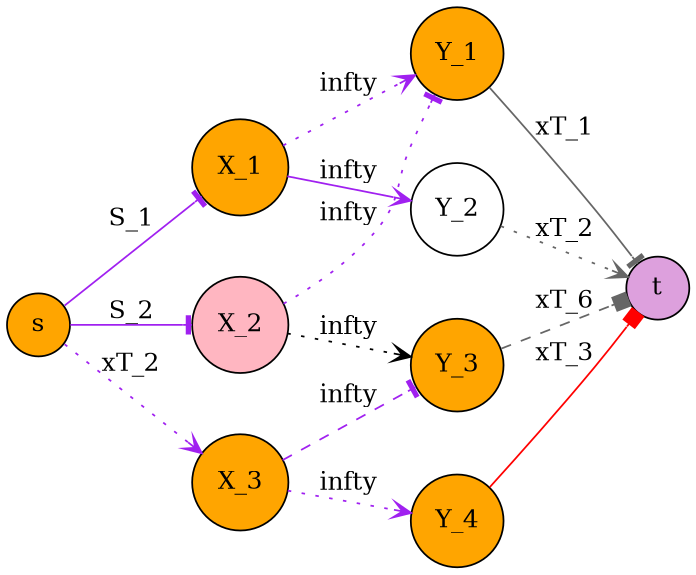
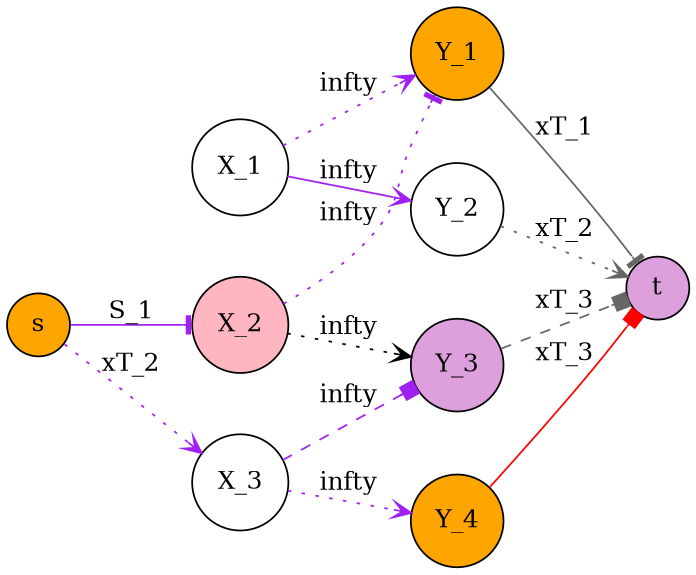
(240, 167) -> (240, 167)
(130, 254) -> none
(565, 301) -> (565, 301)
(131, 312) -> (131, 312)
(457, 365) -> (457, 365)
(345, 426) -> (345, 426)
(240, 482) -> (240, 482)
